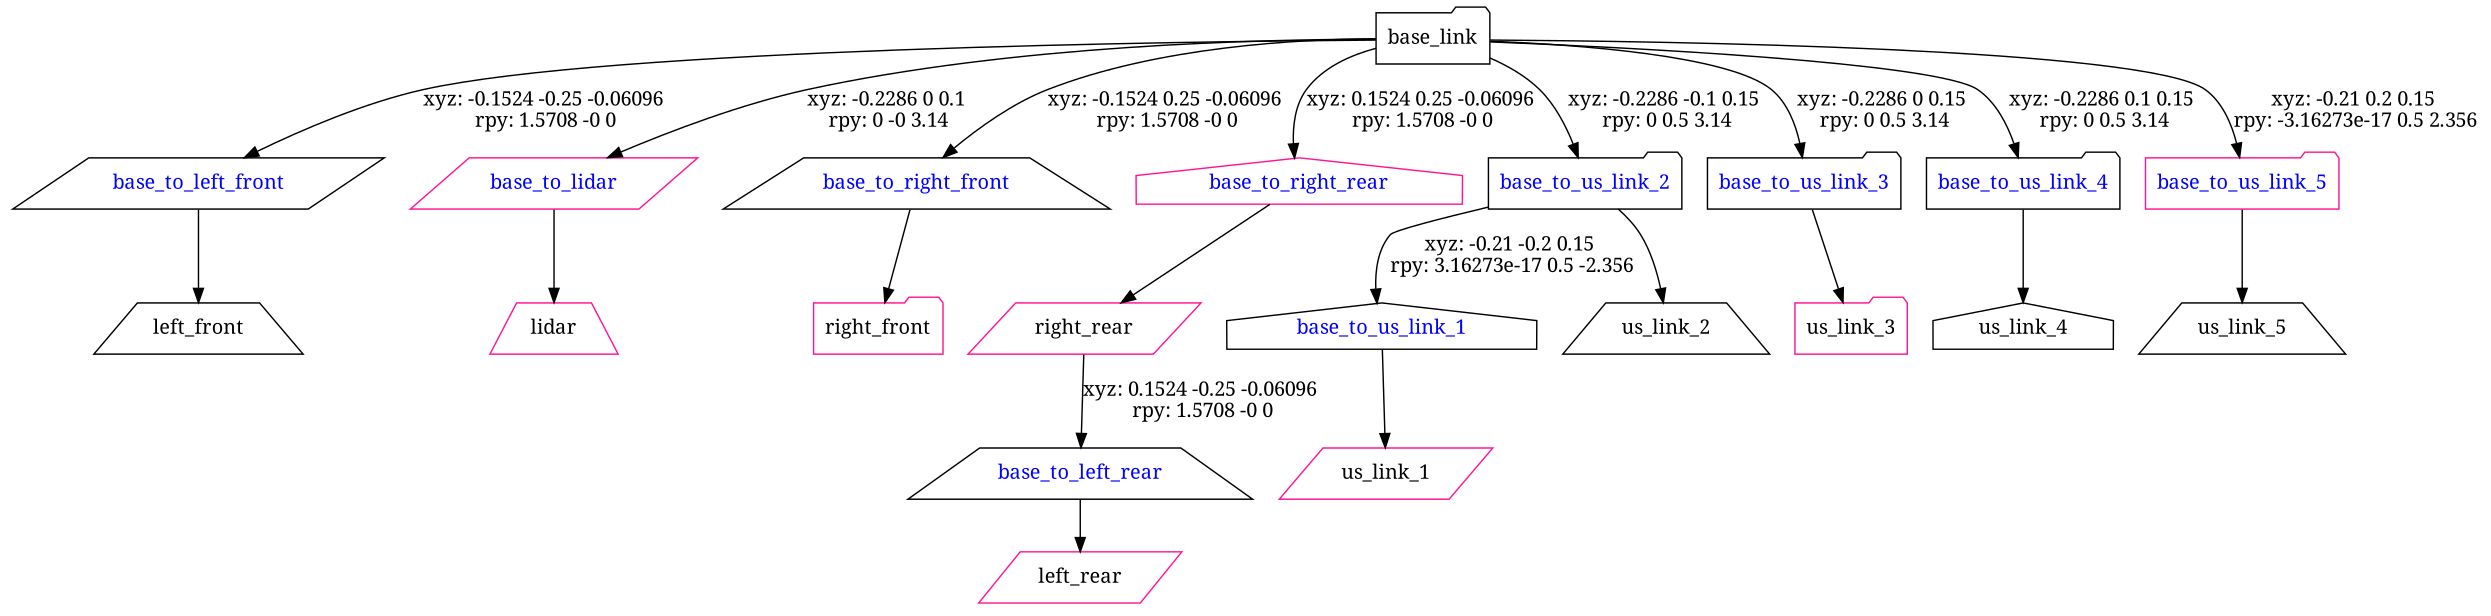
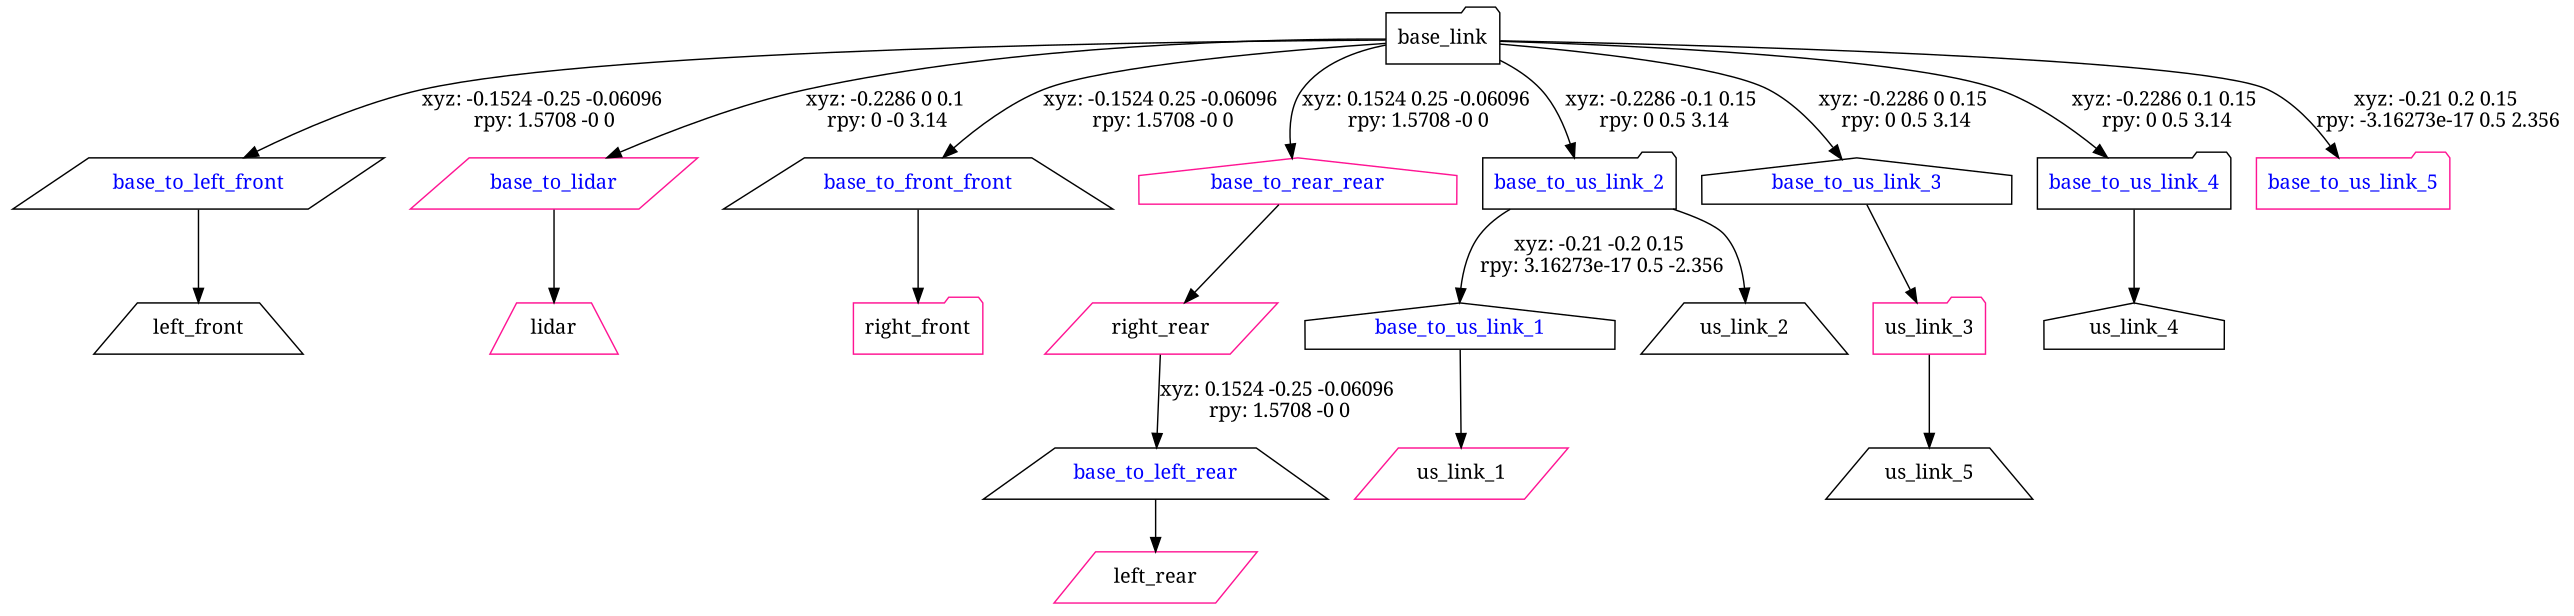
(917, 183) -> (918, 183)
(1299, 183) -> (1298, 183)
(1804, 183) -> (1857, 183)
(2242, 249) -> (1929, 394)
